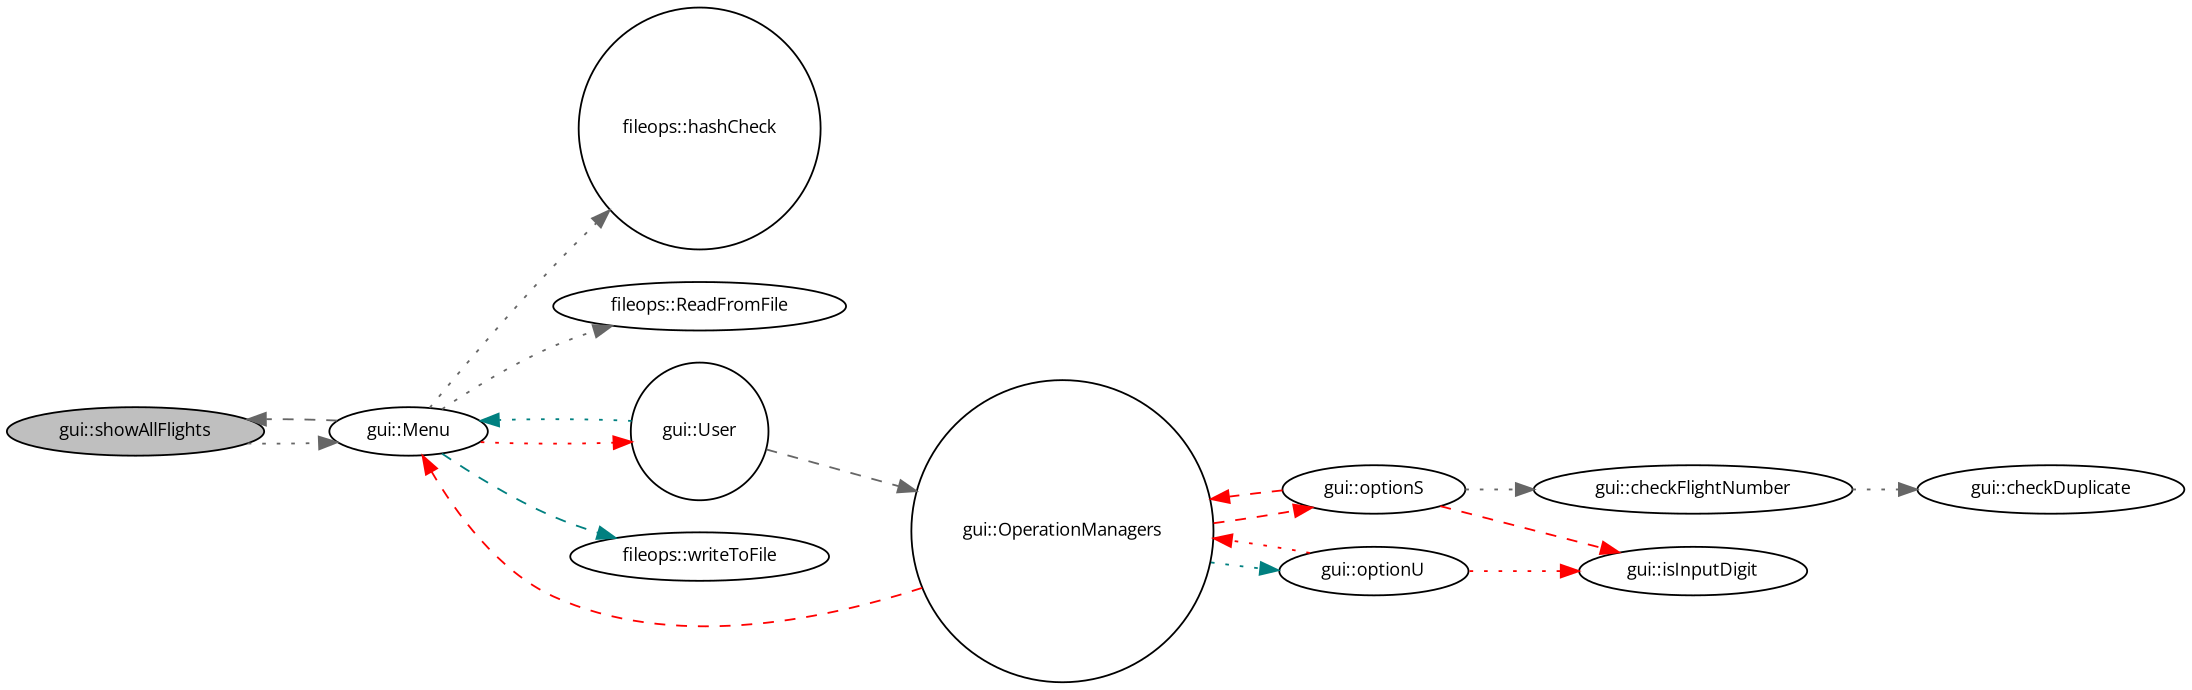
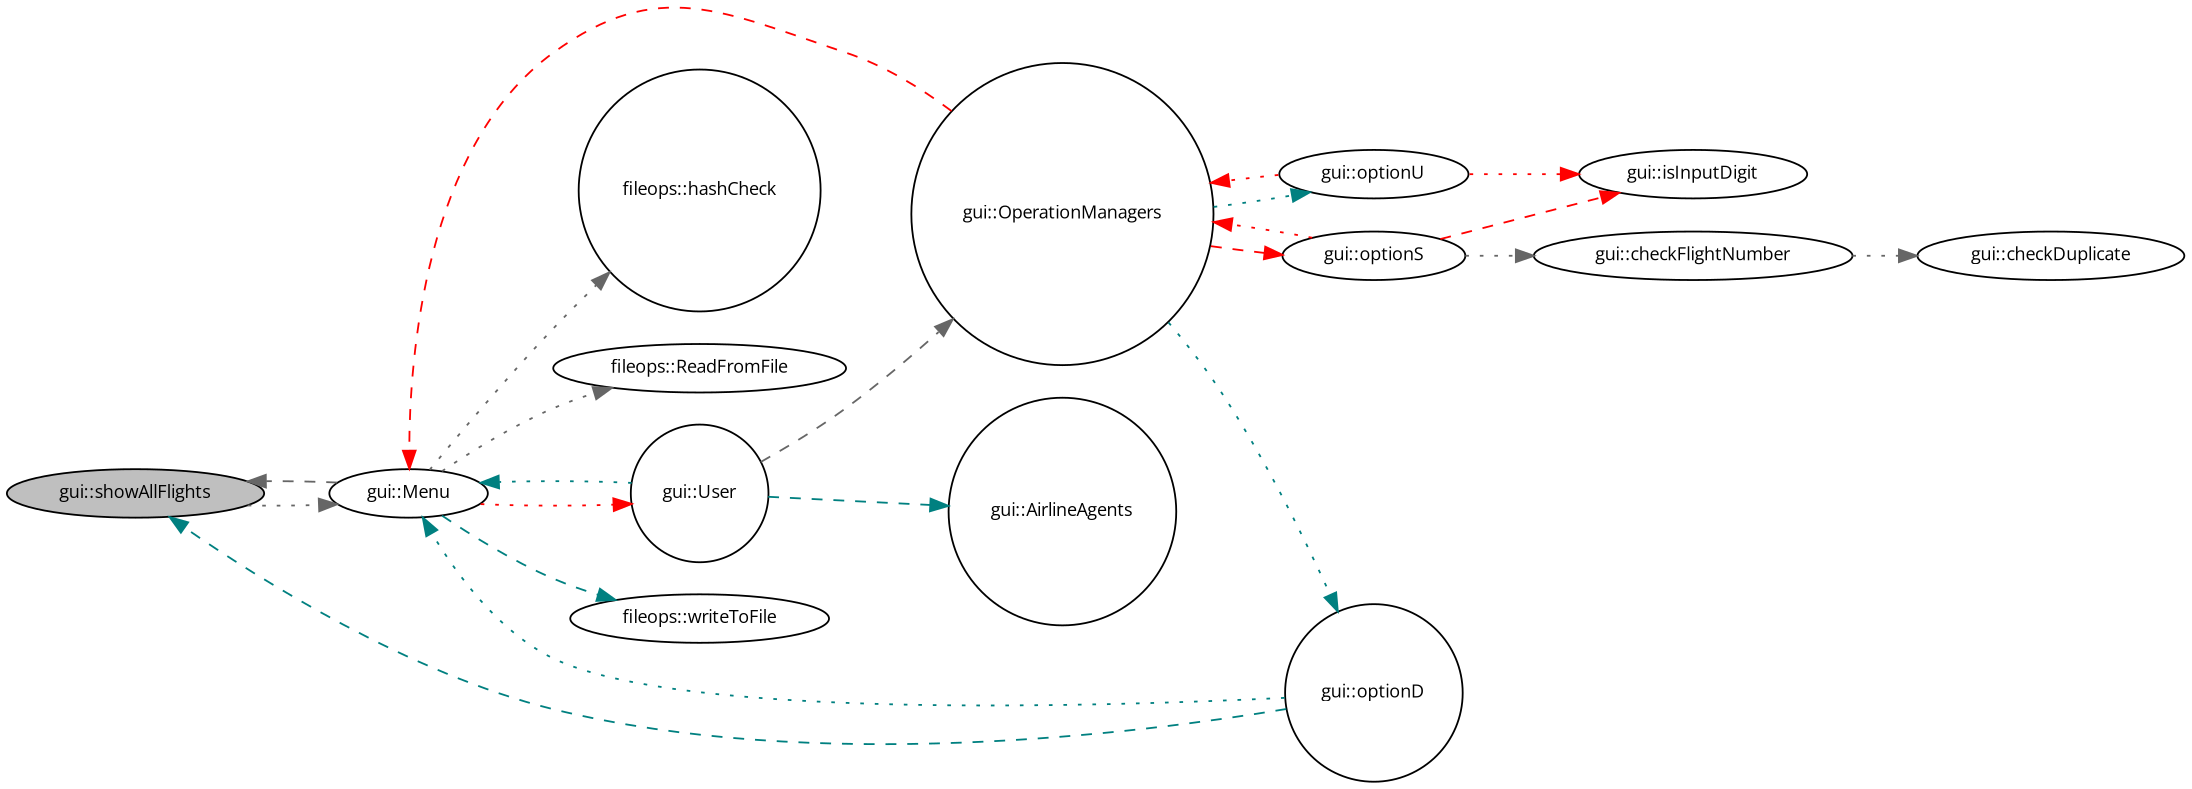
(1256, 493) -> (1272, 231)
none -> (1062, 512)
none -> (1374, 693)
